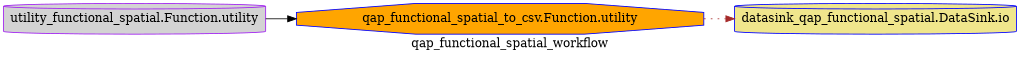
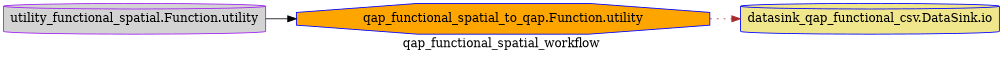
(500, 19) -> (503, 19)
(876, 19) -> (870, 19)
